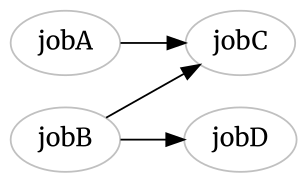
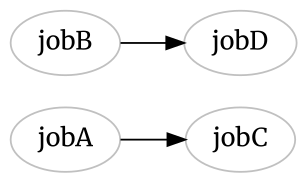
(145, 96) -> none
